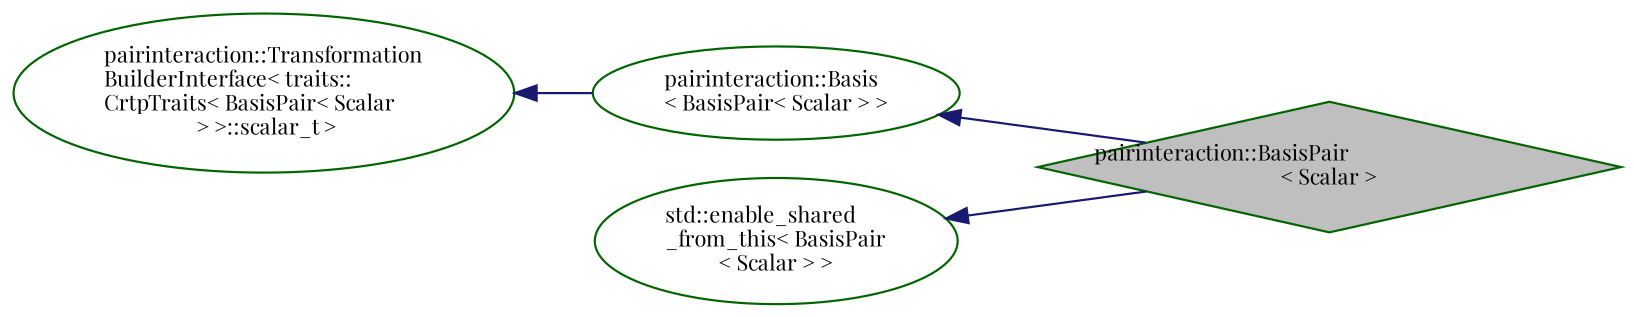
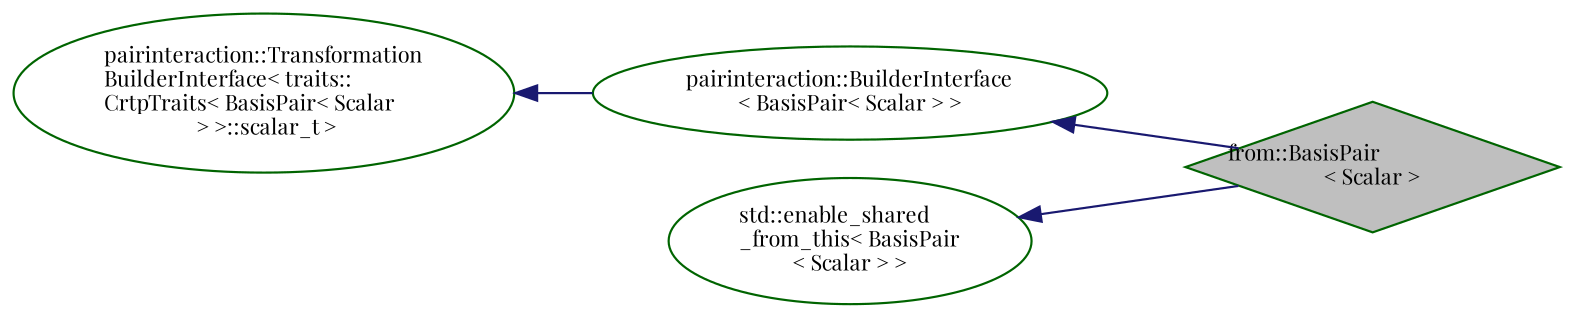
(776, 93) -> (850, 93)
(1329, 167) -> (1373, 167)
